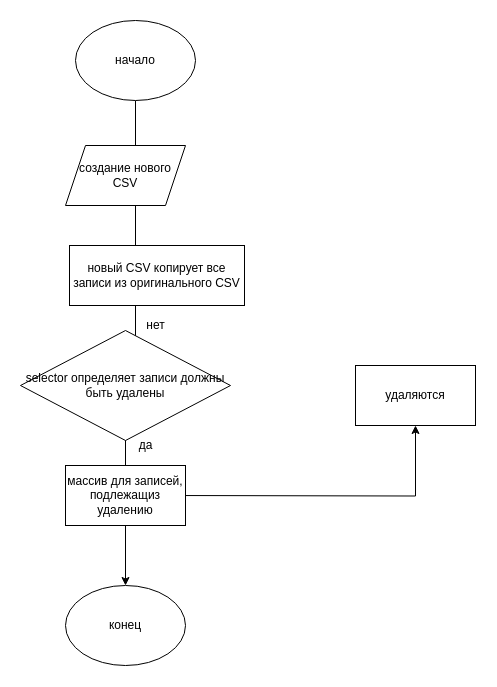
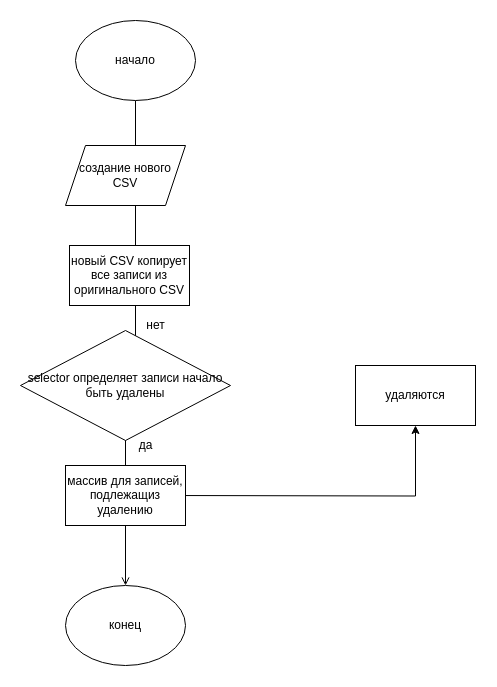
(157, 276) -> (130, 276)
(126, 386) -> (126, 386)
(126, 577) -> (126, 578)
